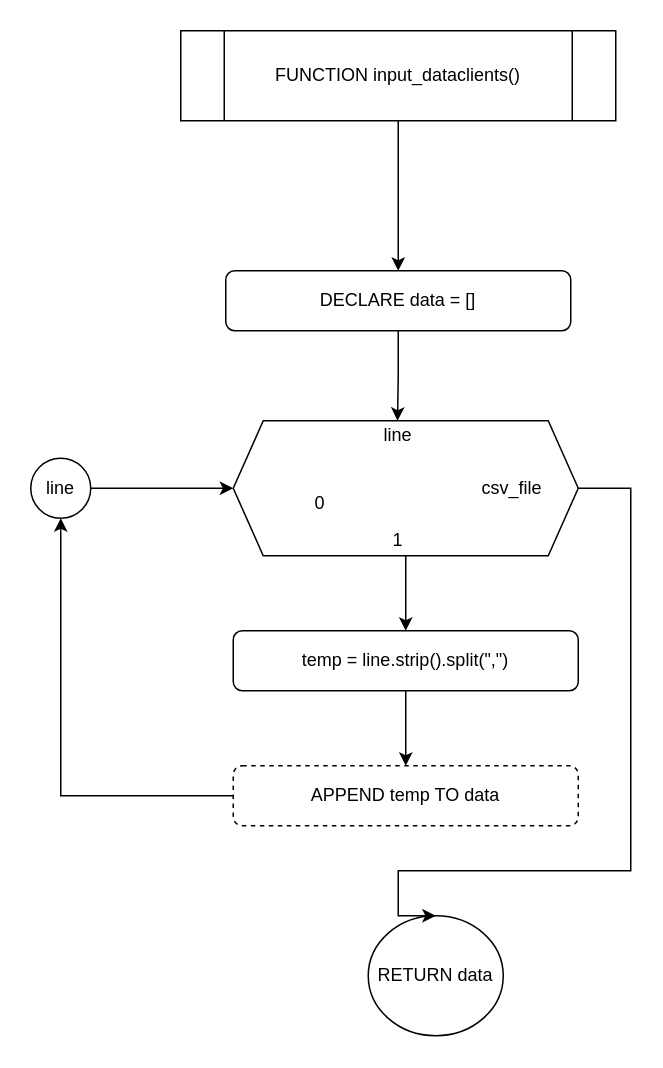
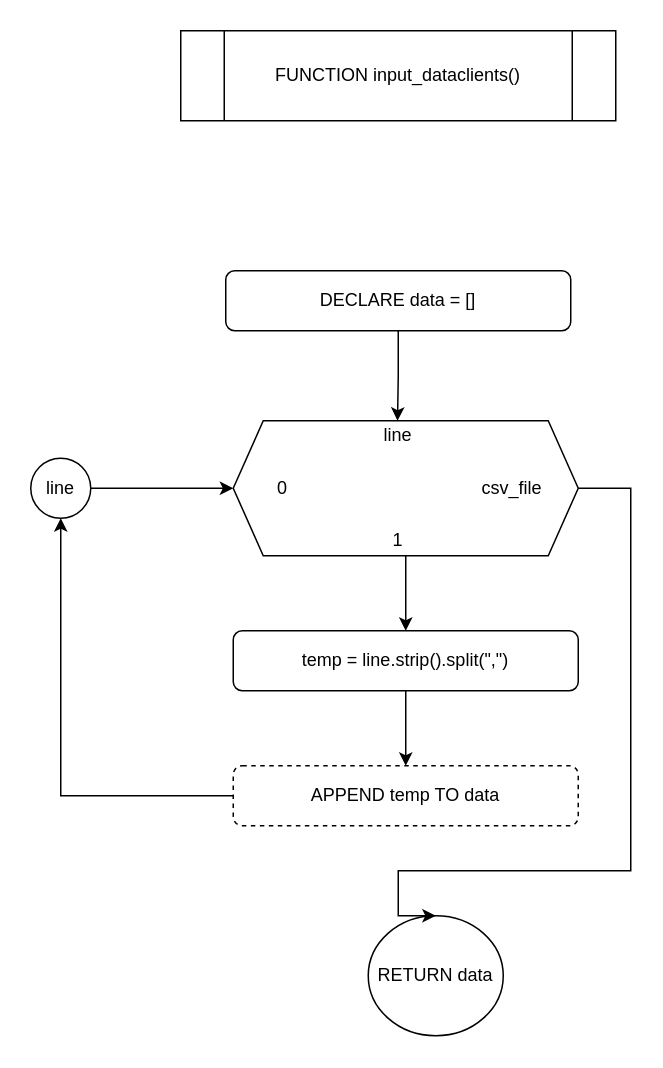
(398, 191) -> none
(320, 503) -> (283, 488)
